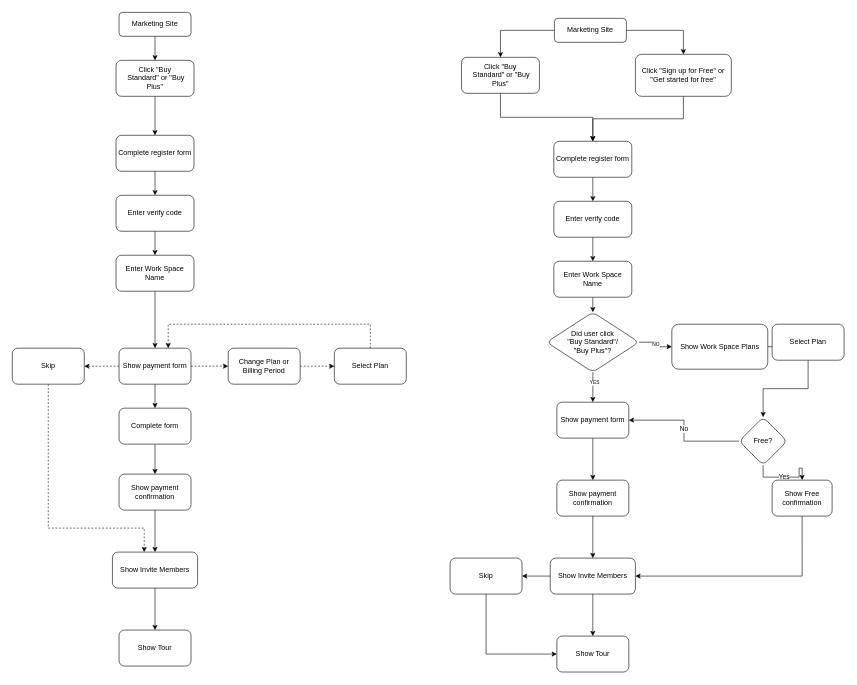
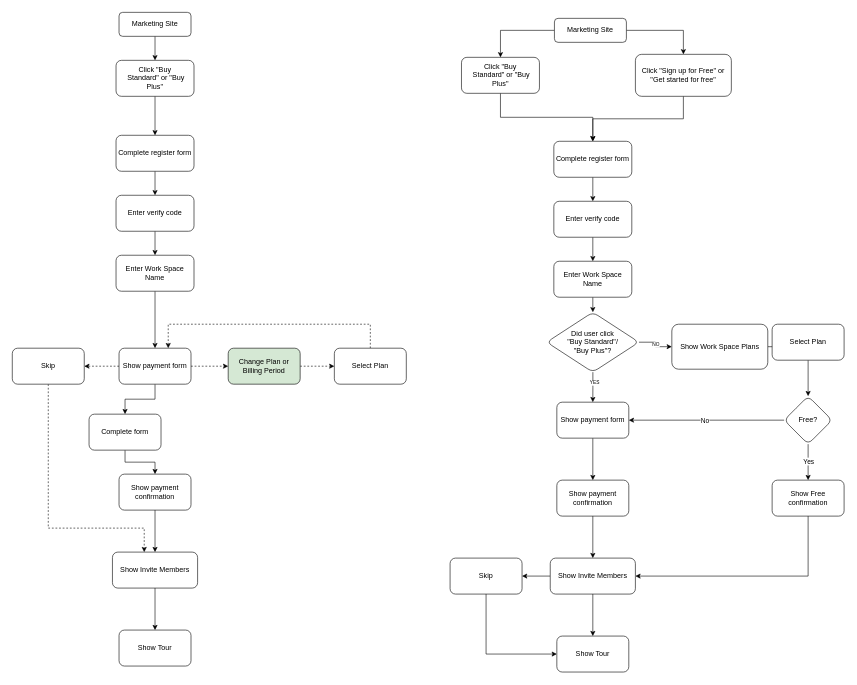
(264, 366) -> (264, 366)
(155, 426) -> (125, 432)
(763, 441) -> (808, 420)
(802, 498) -> (808, 498)
